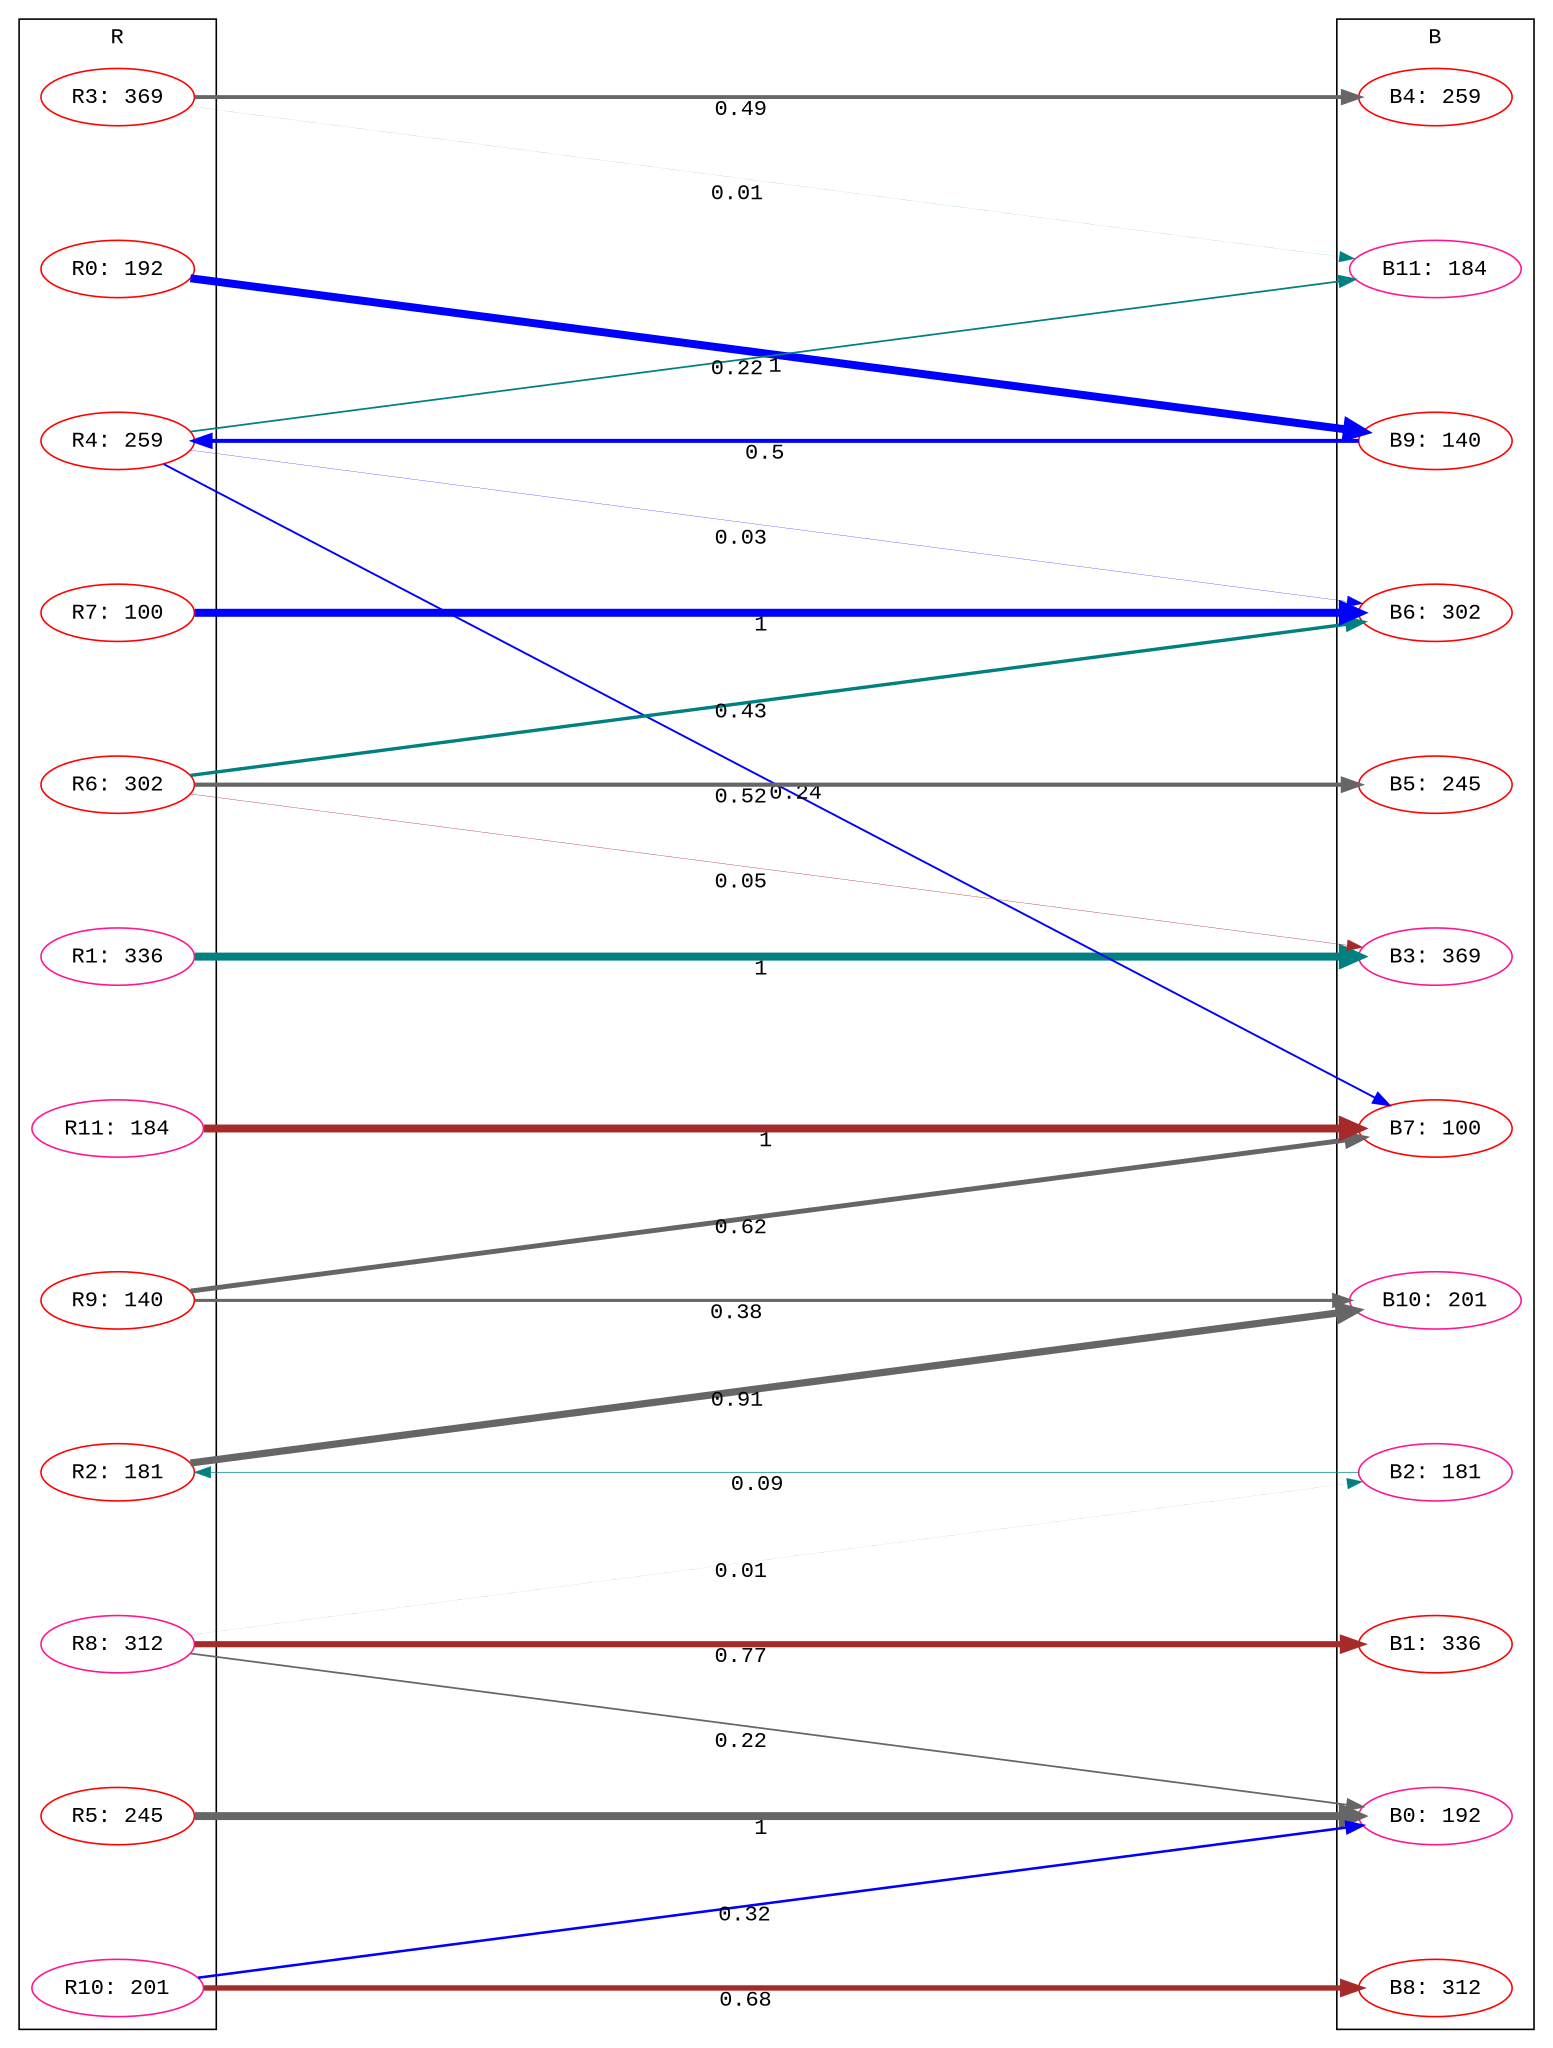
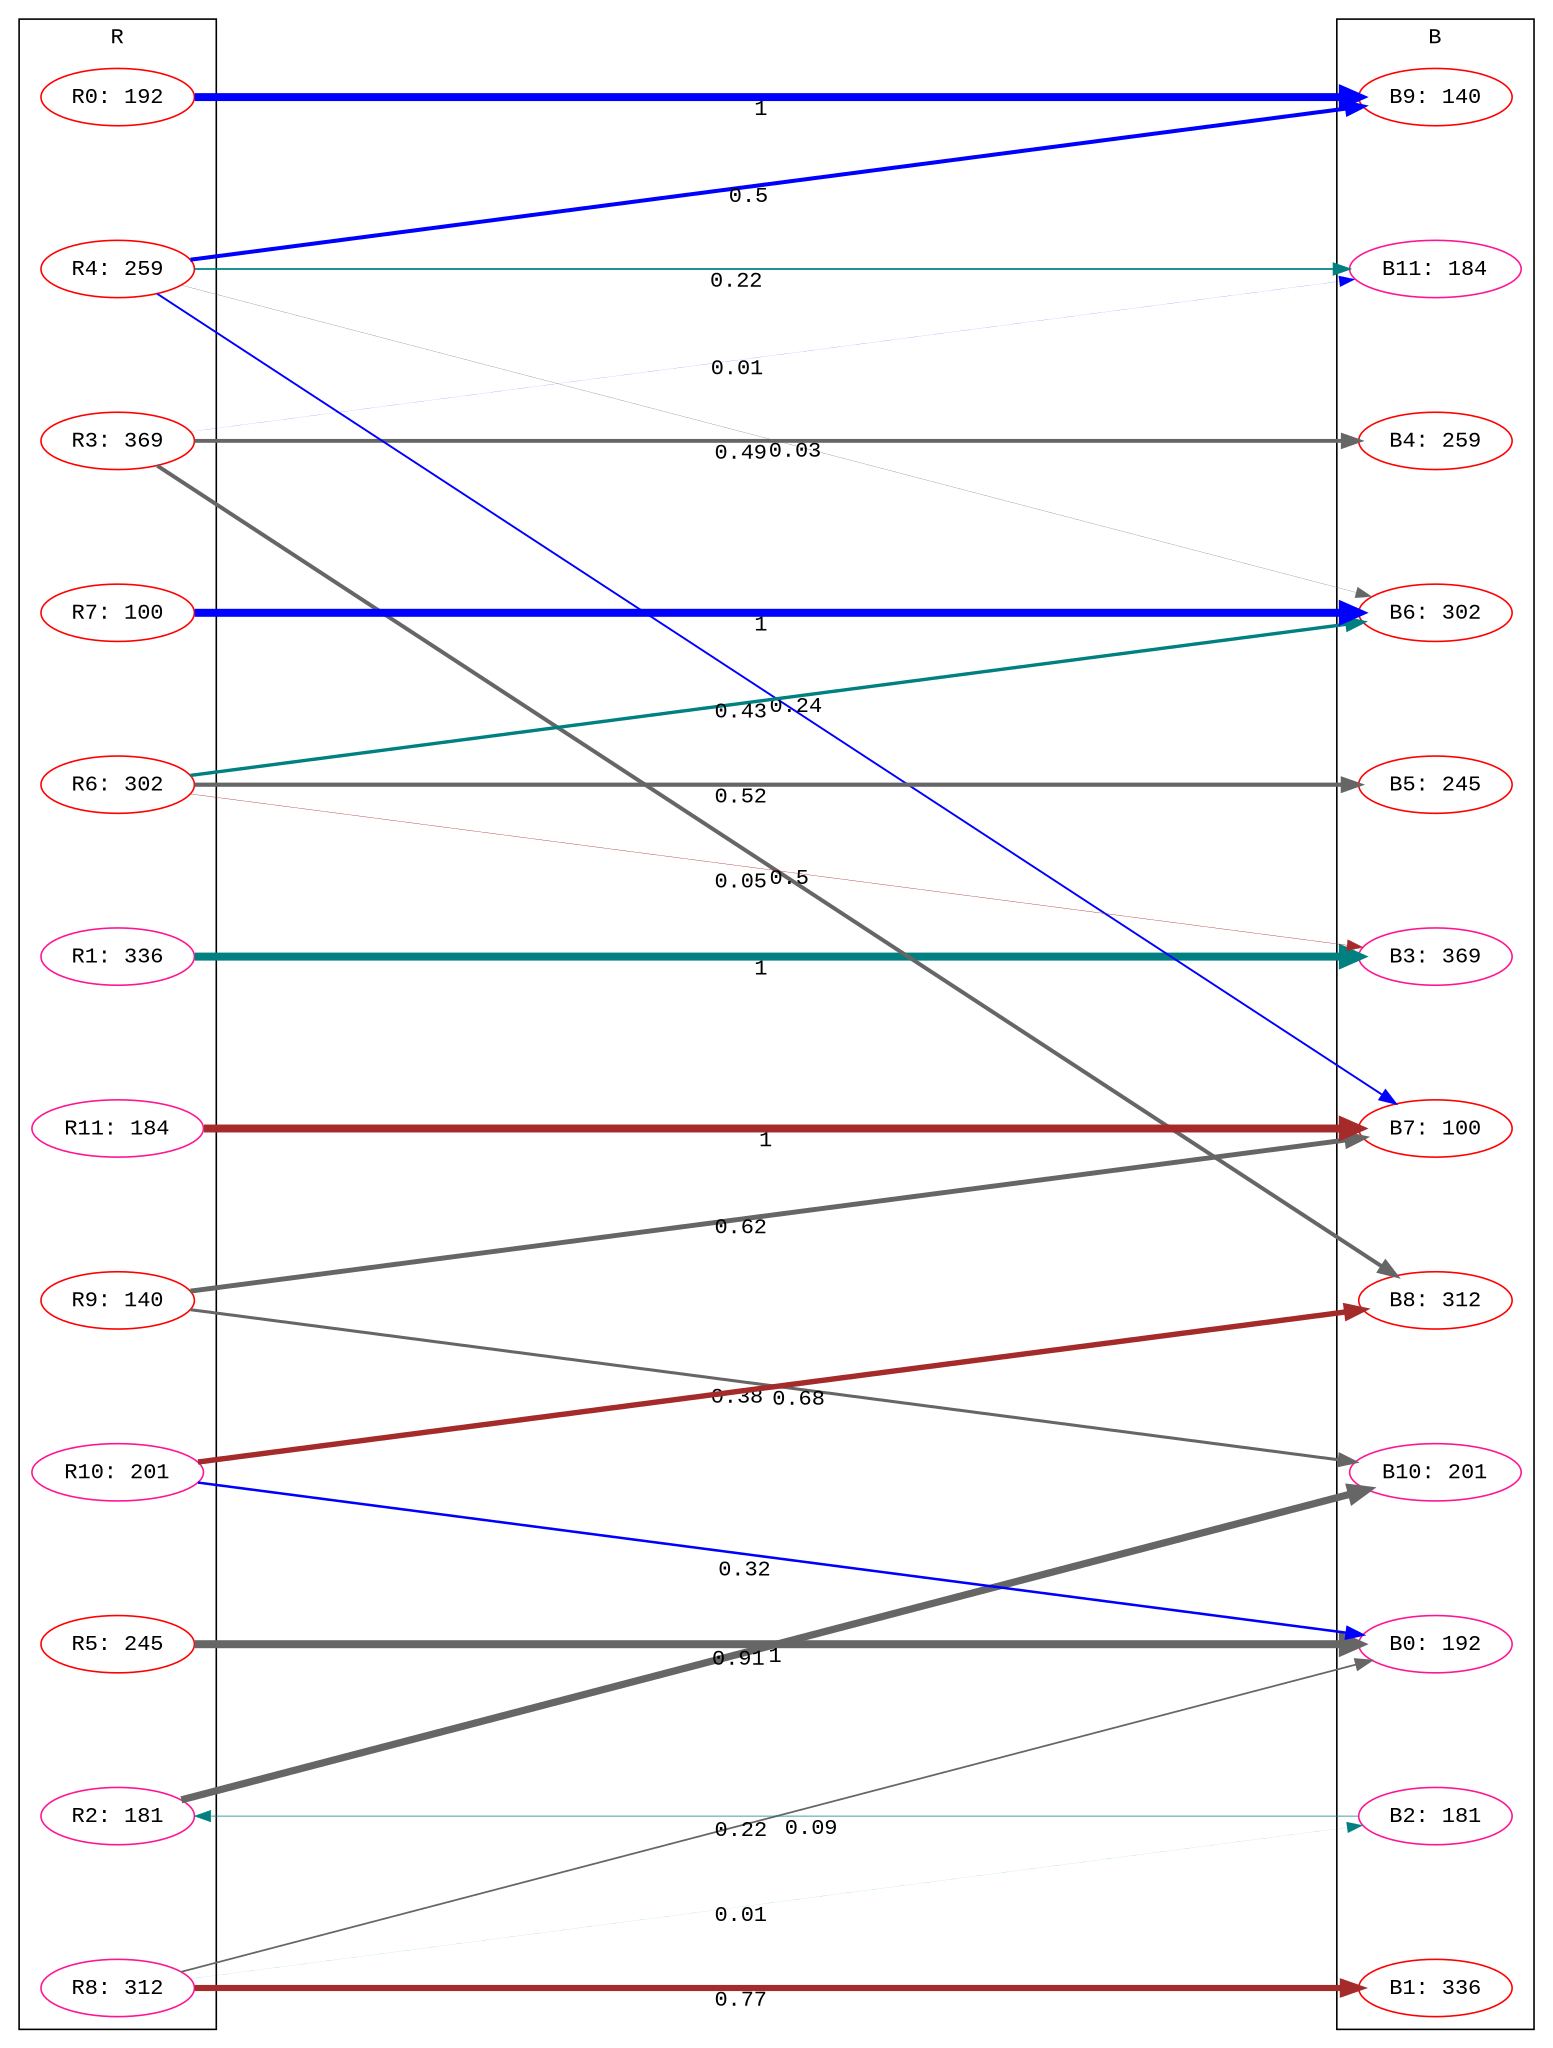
(765, 181) -> (765, 357)
(785, 441) -> (769, 184)
(769, 526) -> (739, 431)
none -> (739, 846)
(118, 1472) -> (118, 1816)
